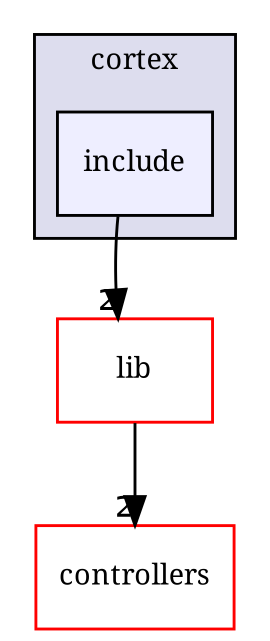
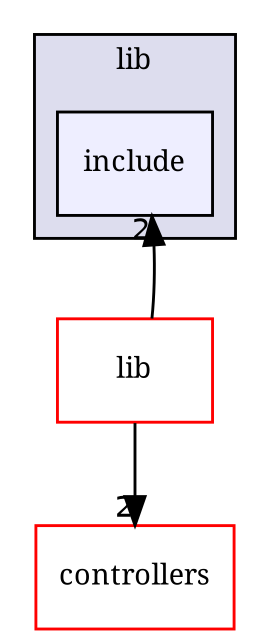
(135, 62) -> (135, 62)
(116, 257) -> (154, 282)
